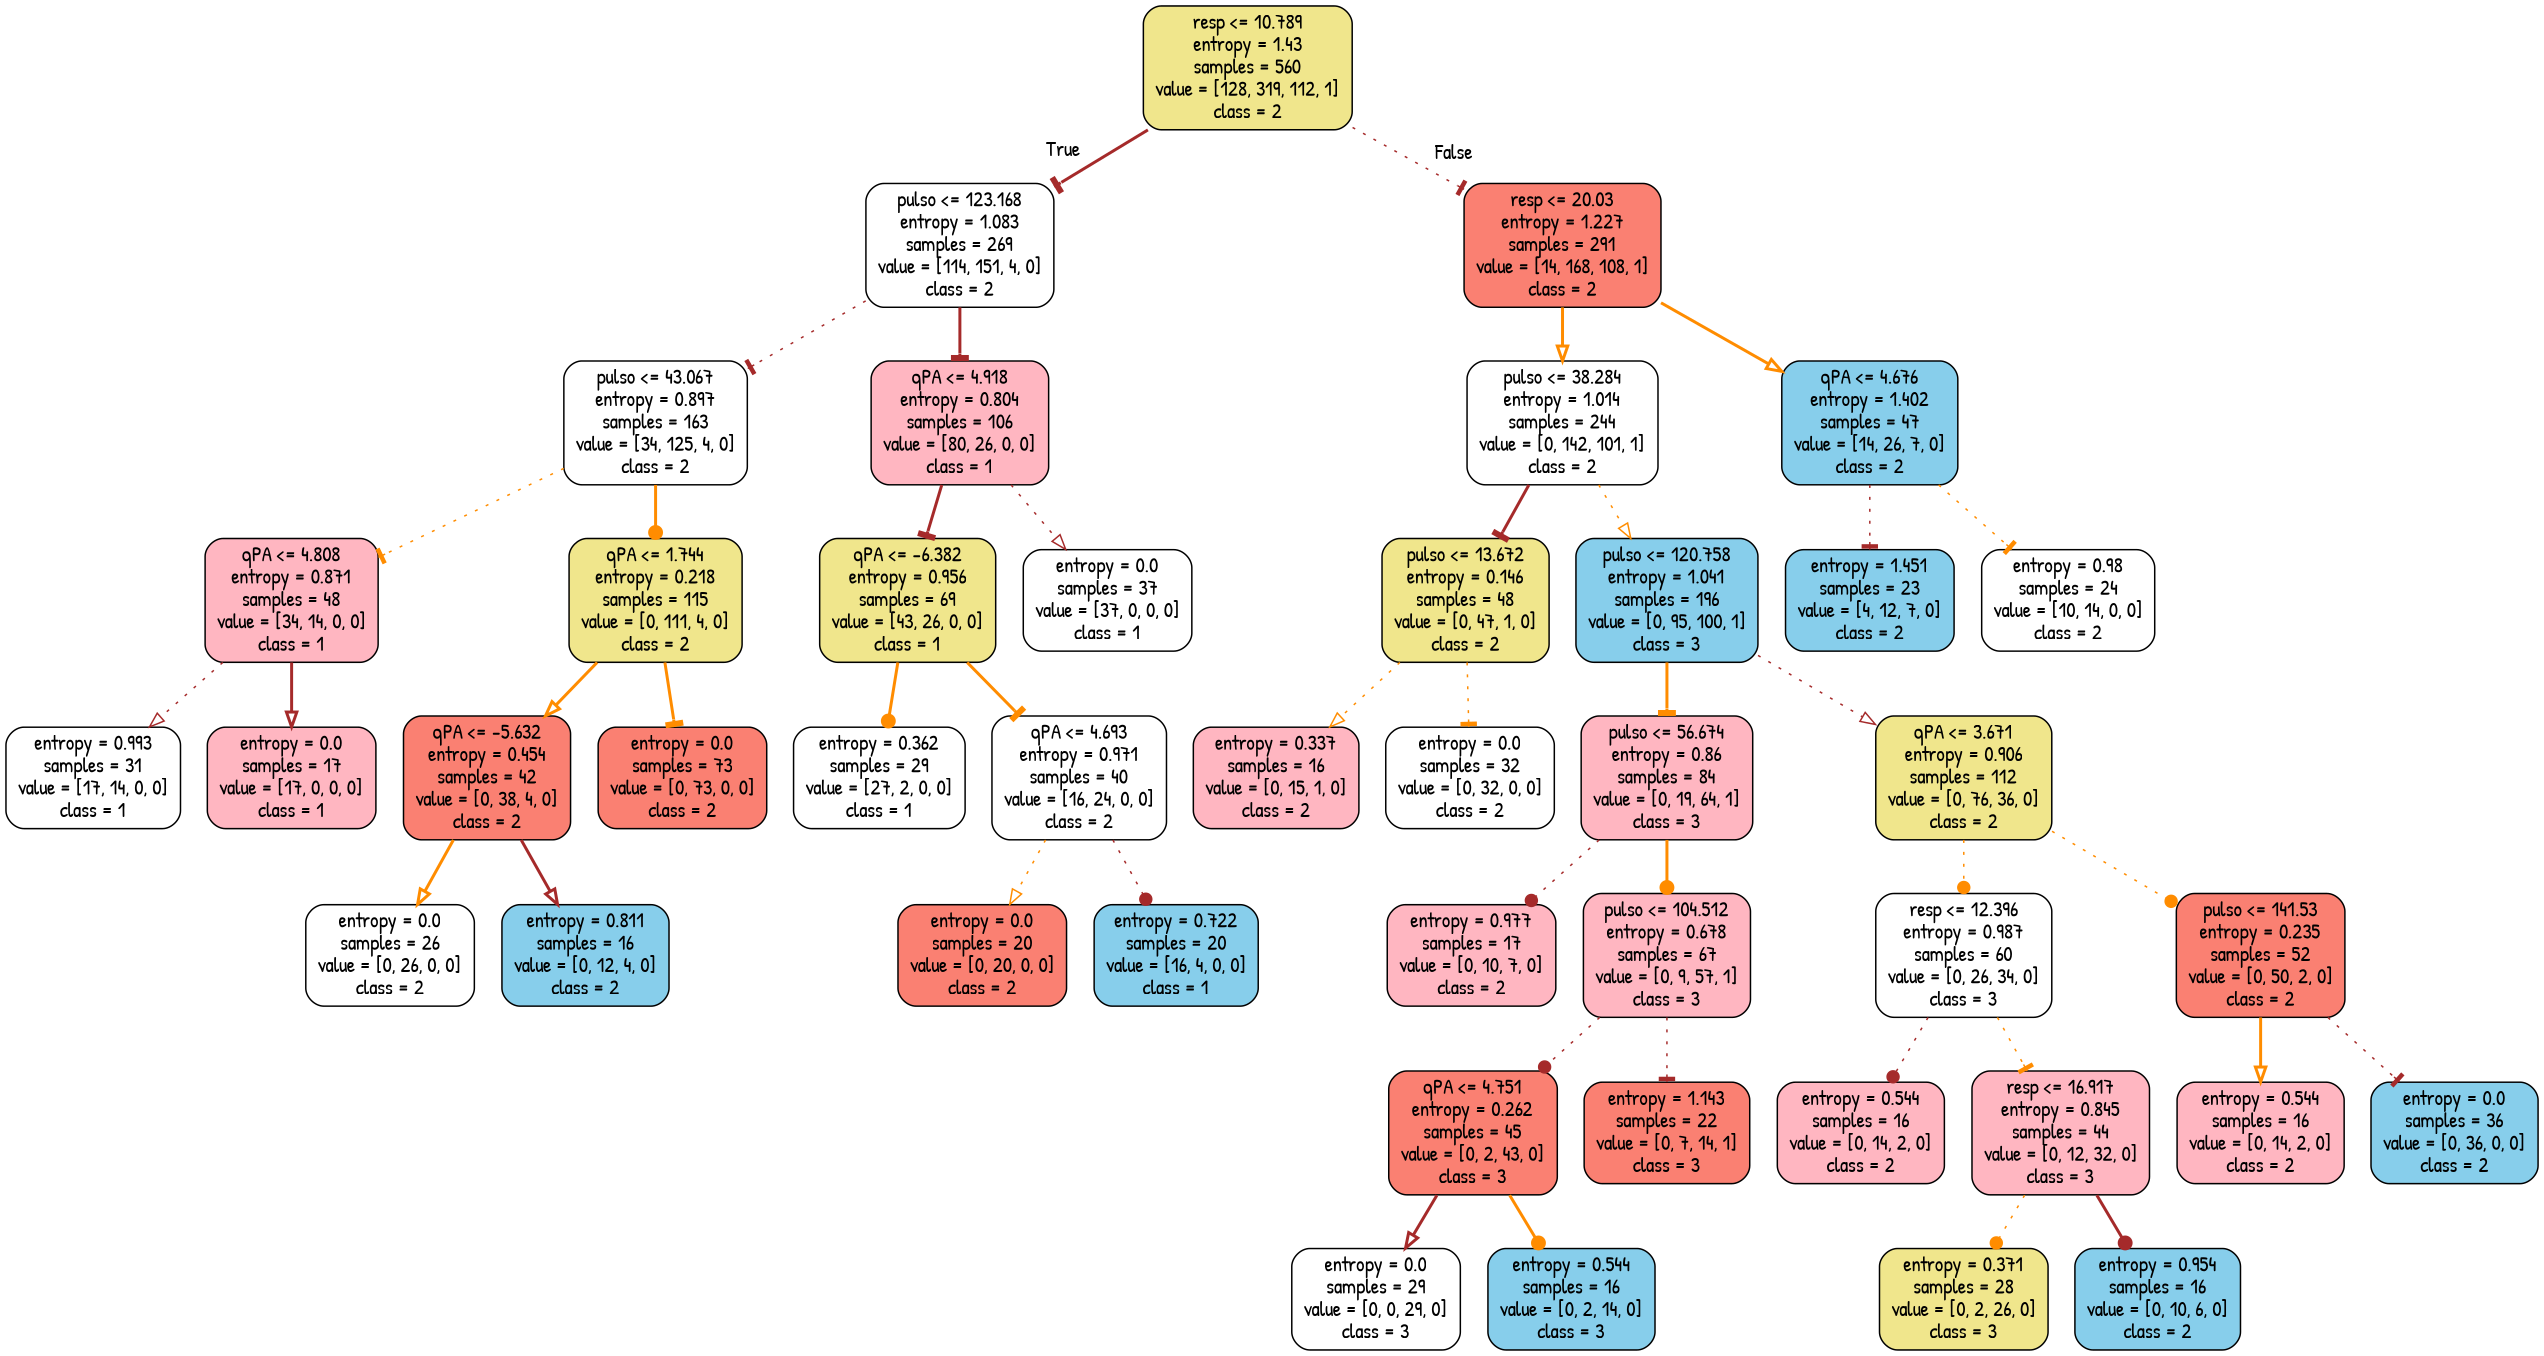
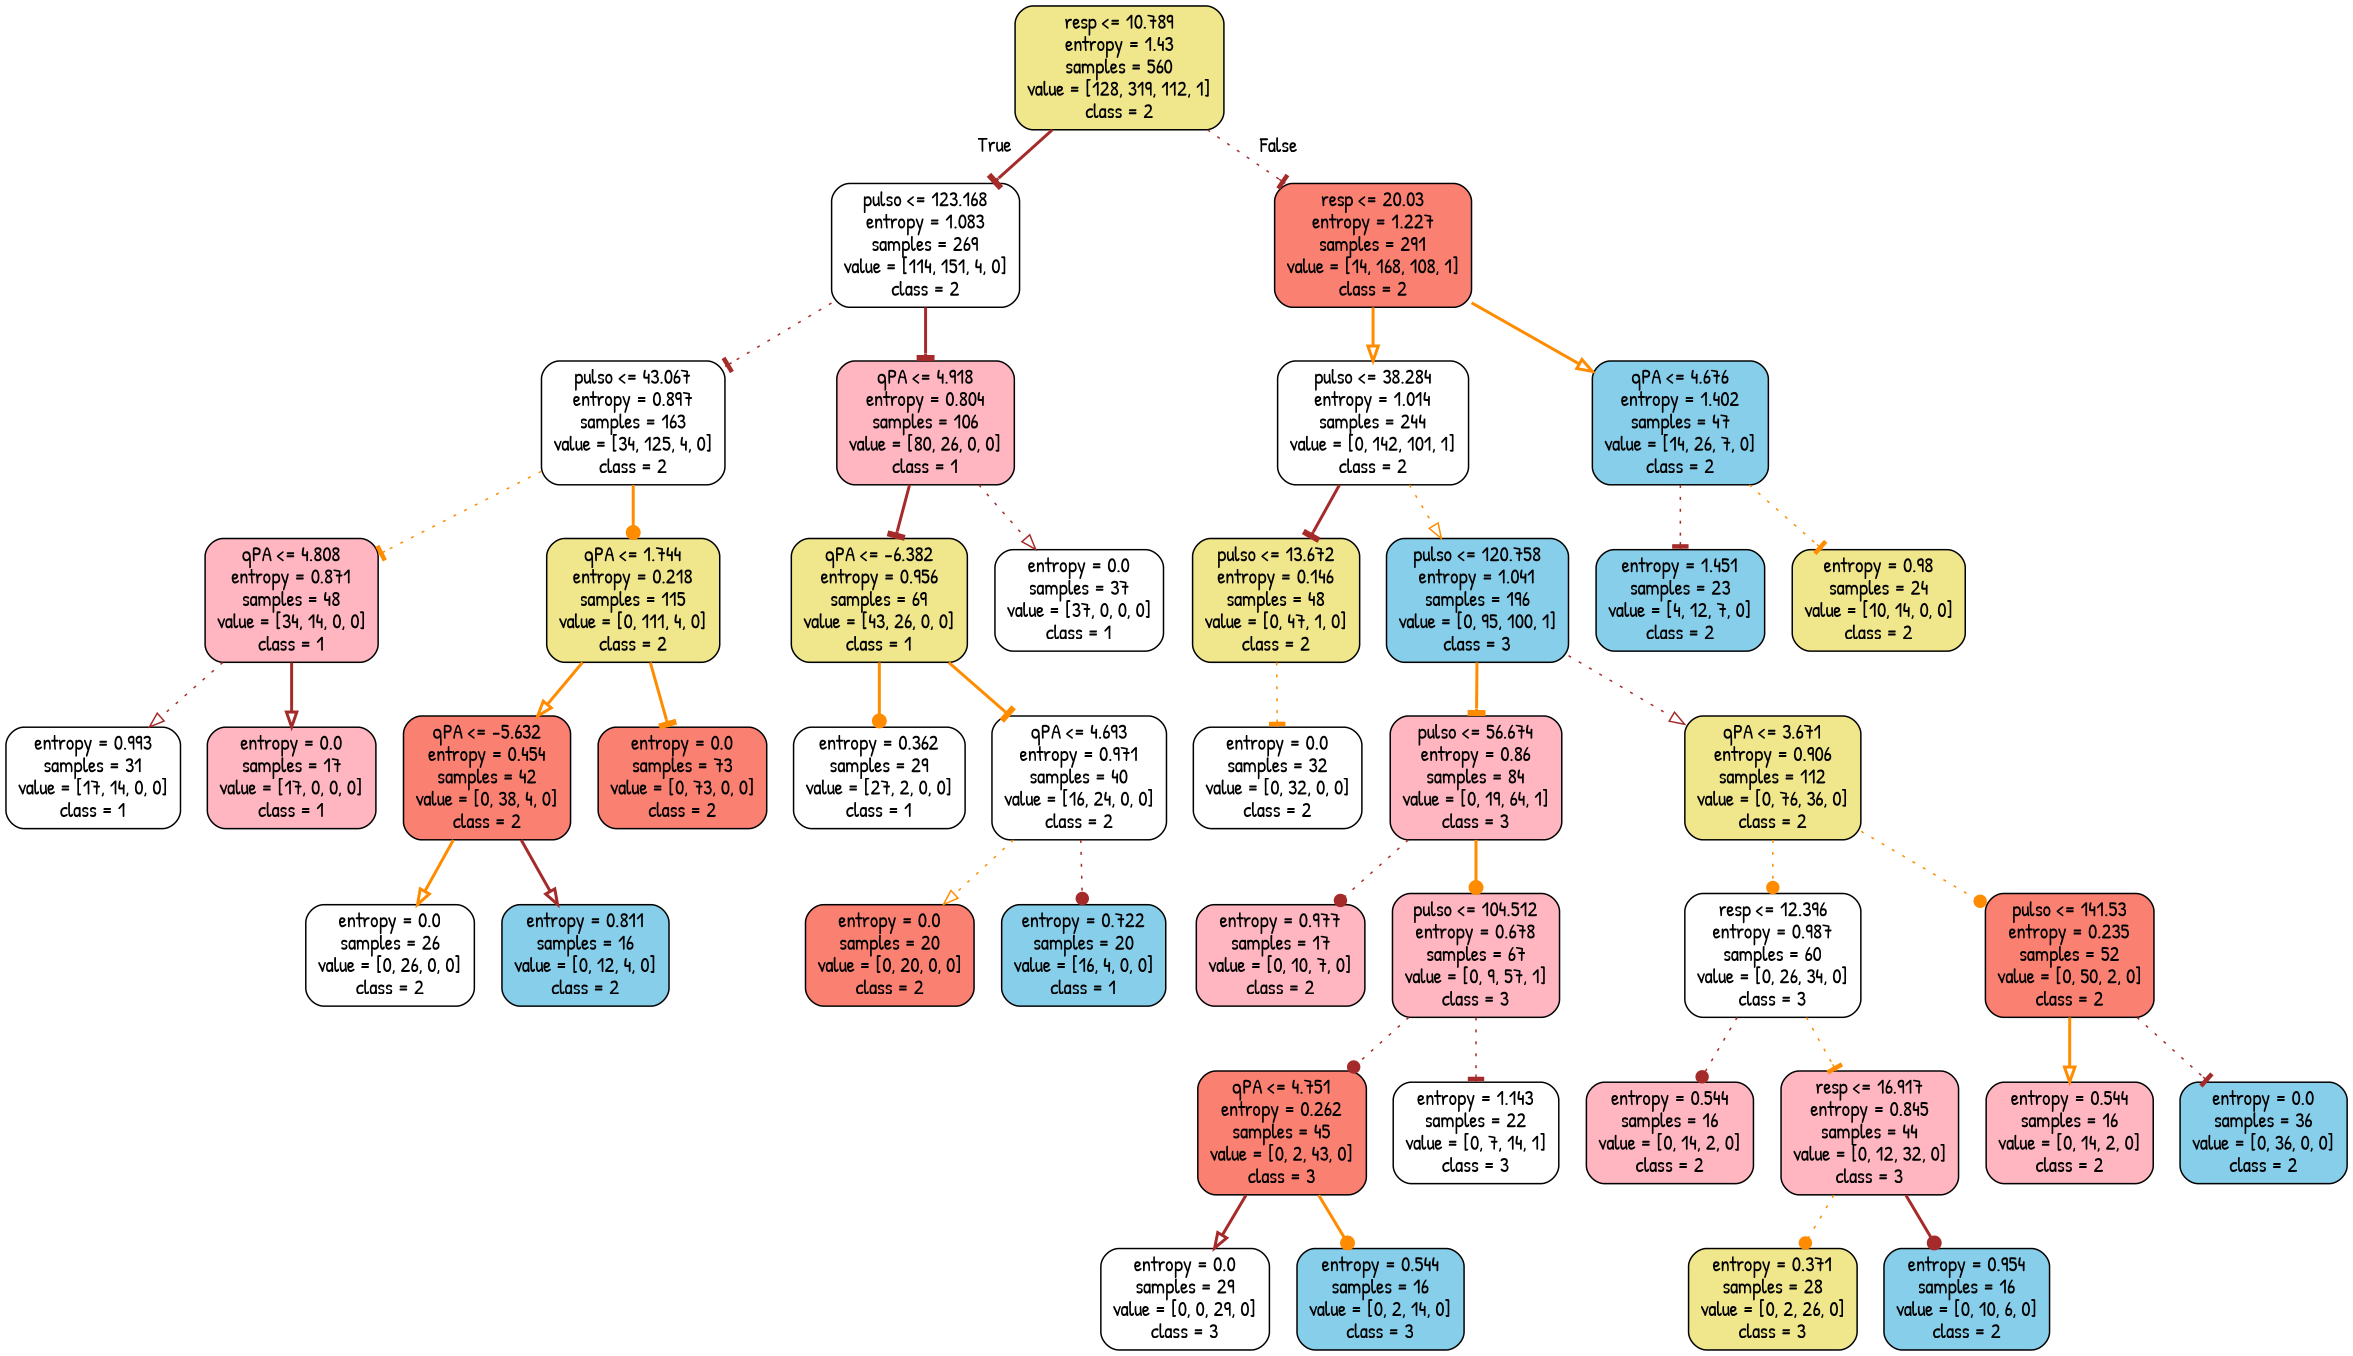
(2068, 600) -> (1879, 600)
(1276, 778) -> none
(1667, 1133) -> (1476, 1133)
